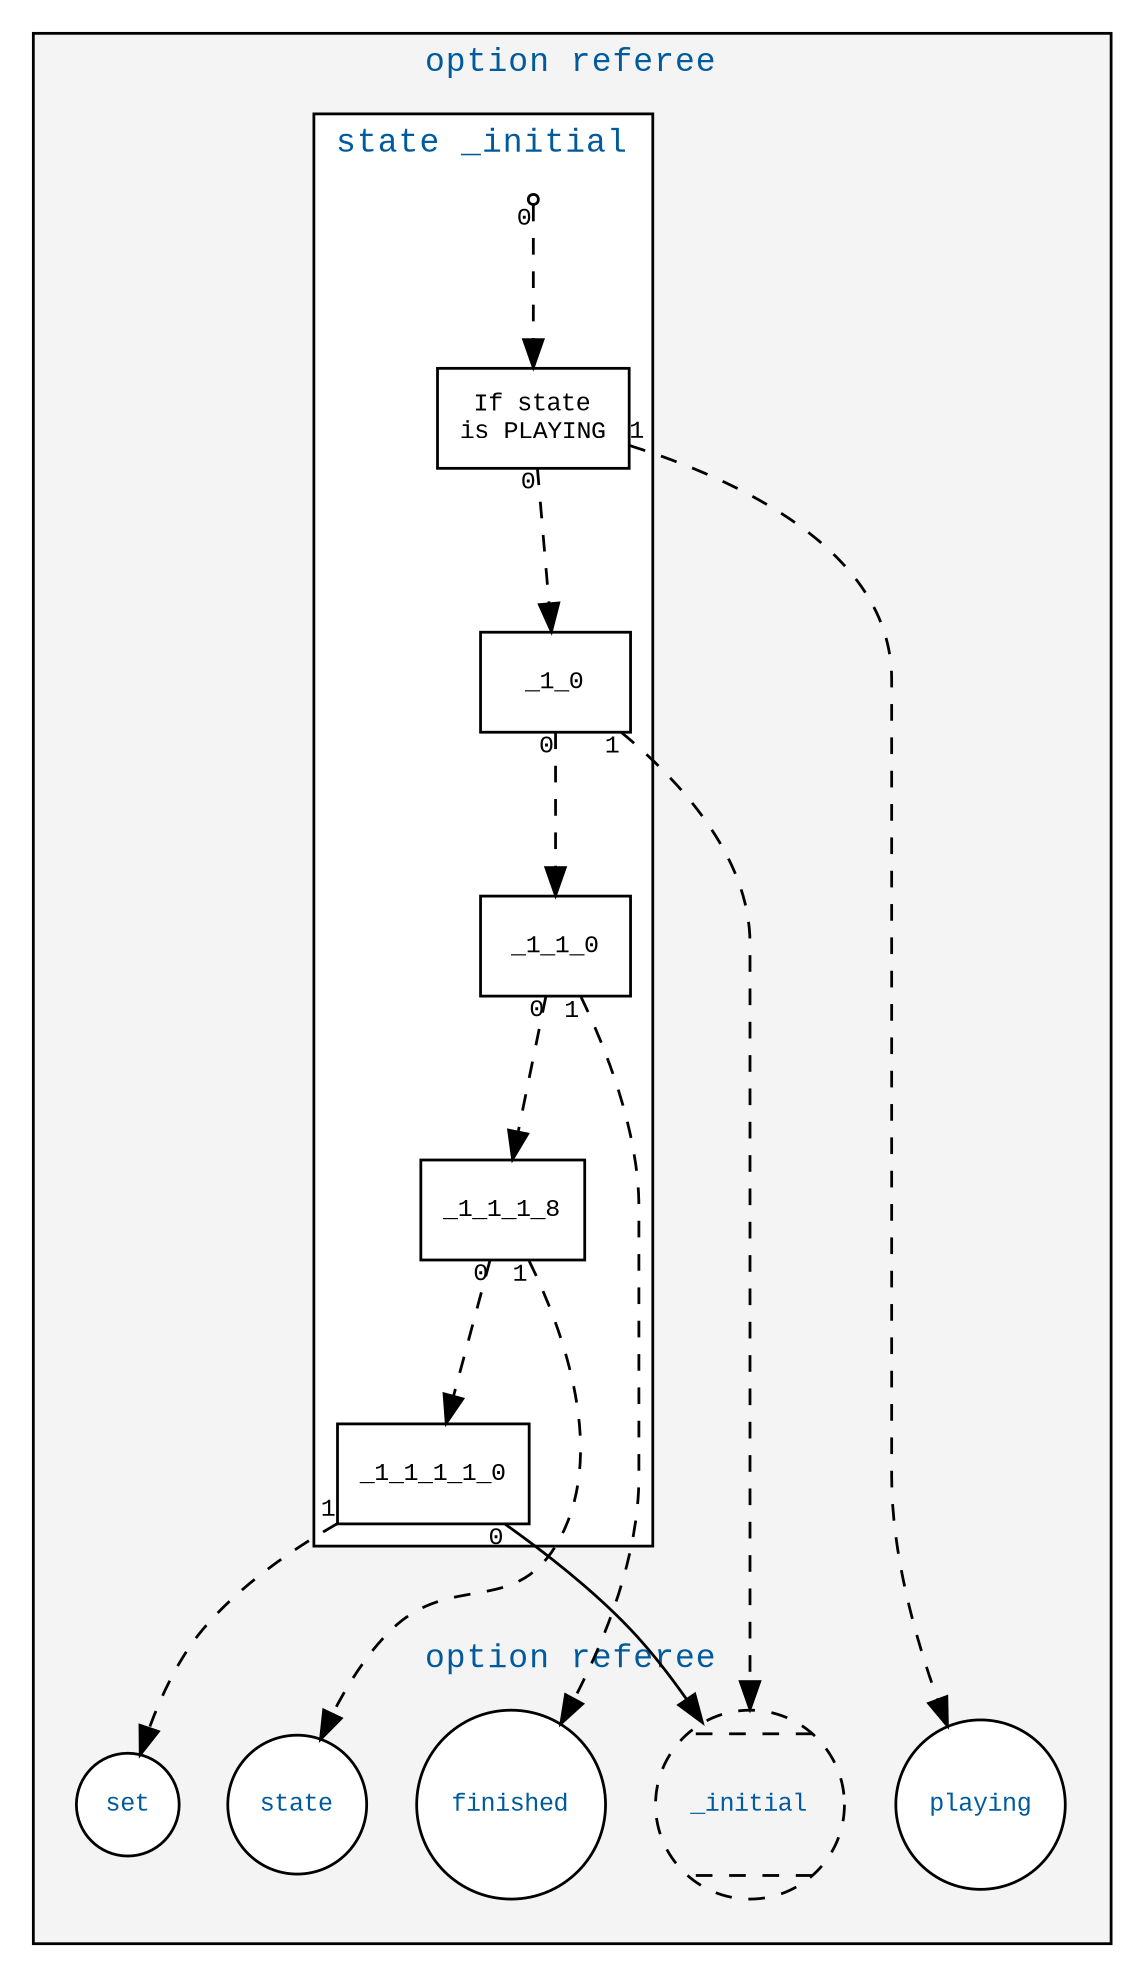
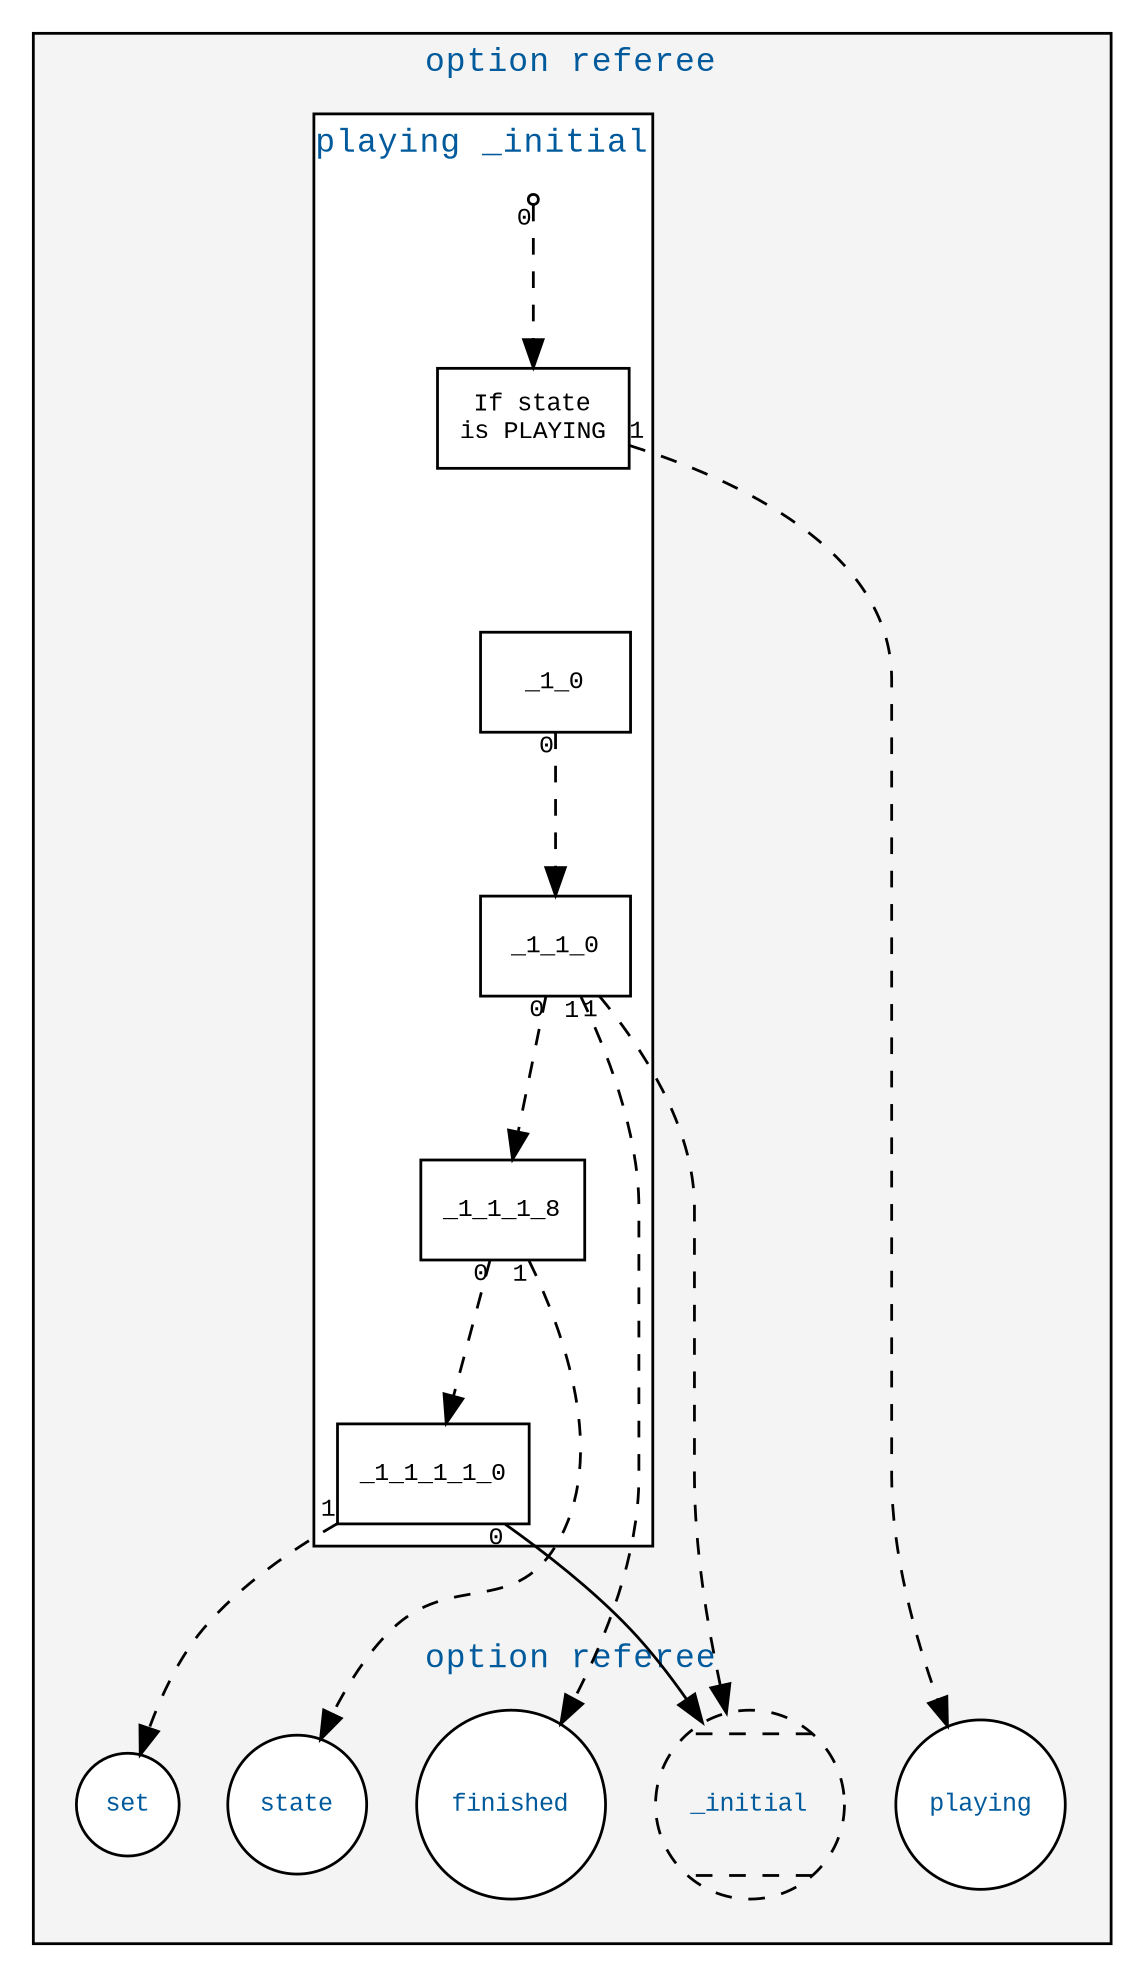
(483, 143) -> (483, 143)
(543, 536) -> none
(750, 1185) -> (694, 1330)
